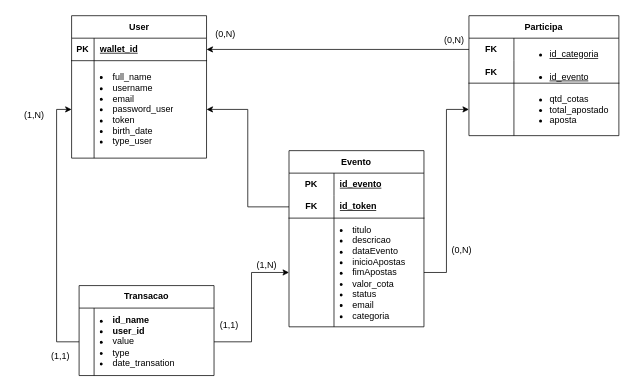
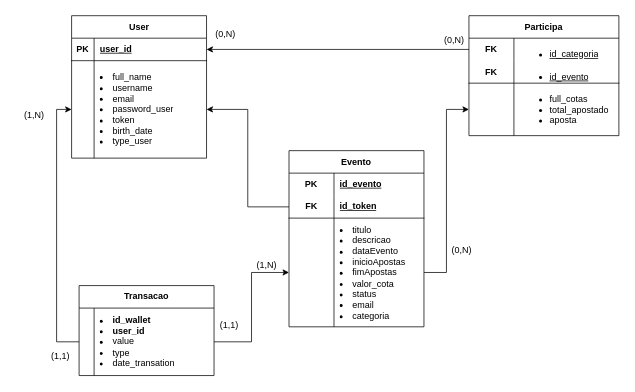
(119, 49) -> (117, 49)
(554, 109) -> (554, 109)
(137, 342) -> (137, 342)
